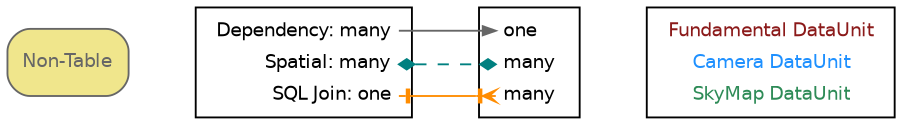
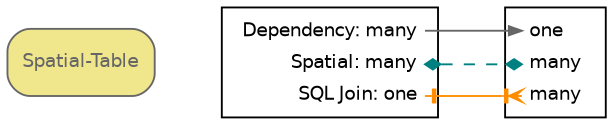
(68, 62) -> (81, 62)
(771, 62) -> none
